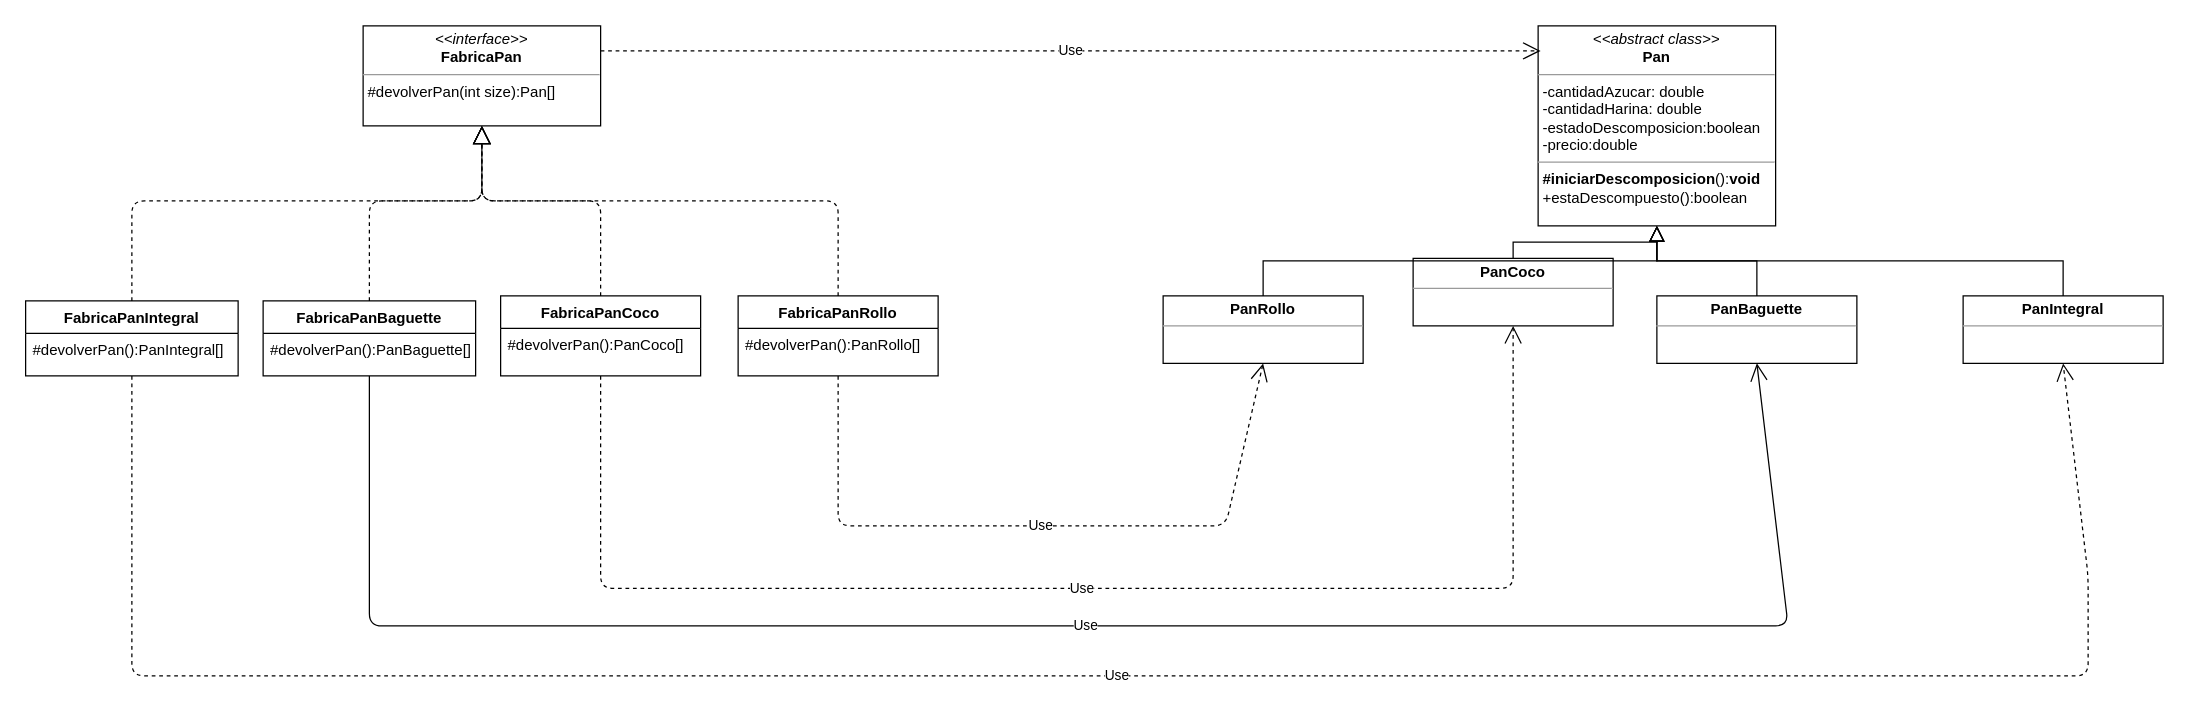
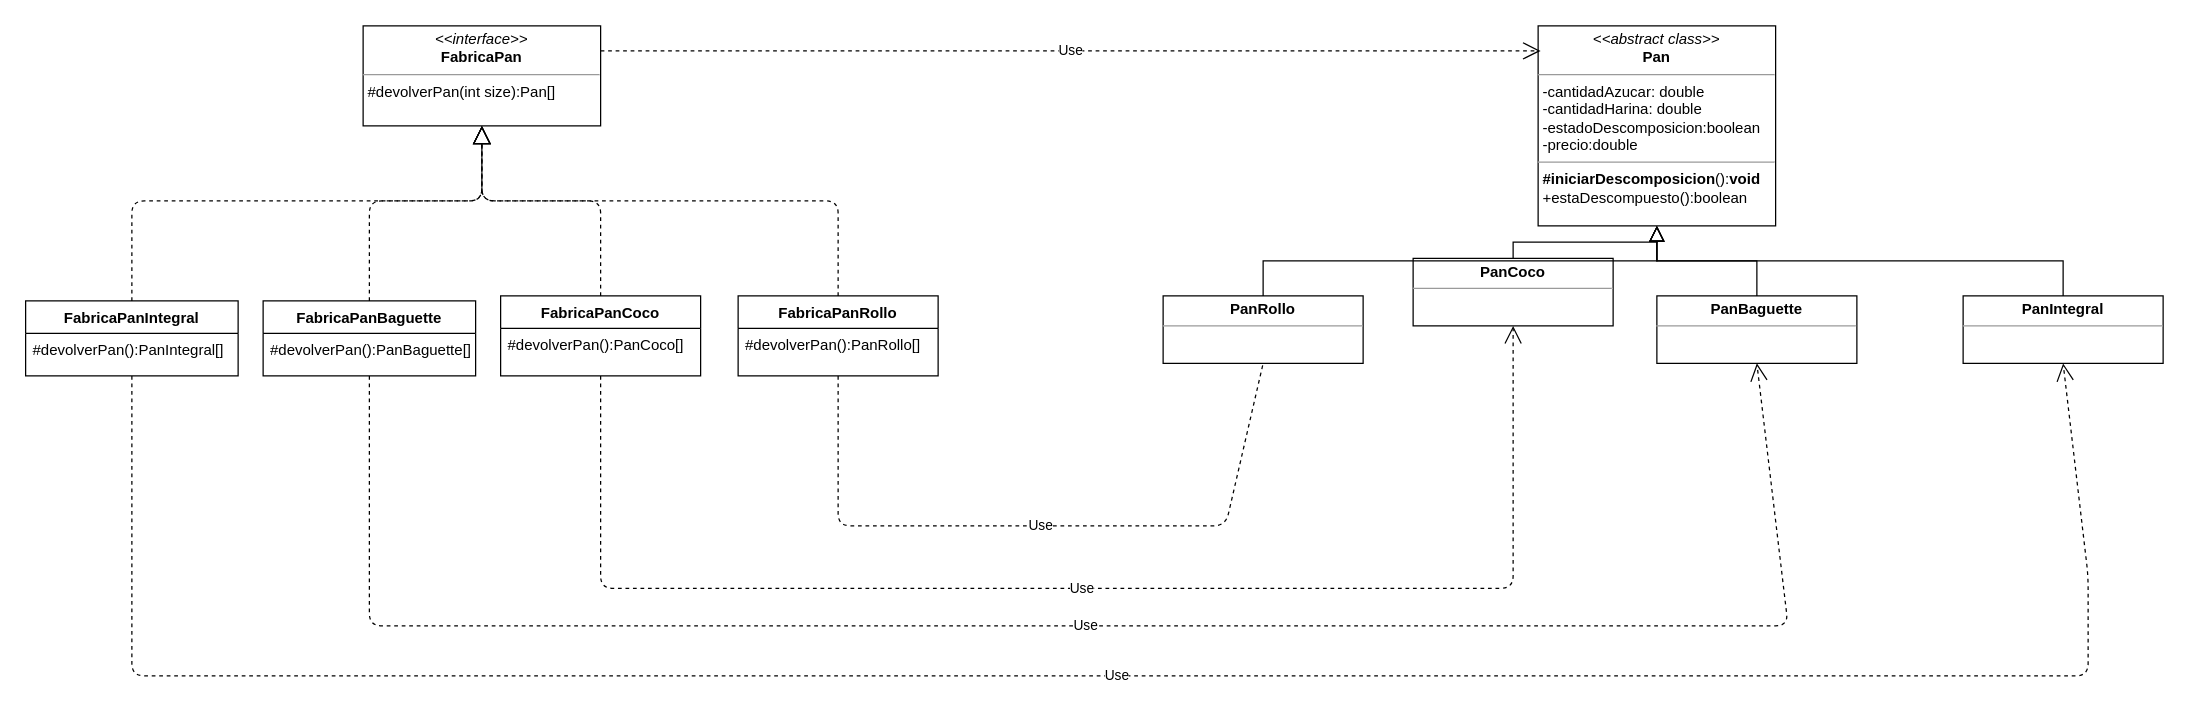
(1262, 369) -> (1262, 367)
(604, 626) -> (604, 626)
